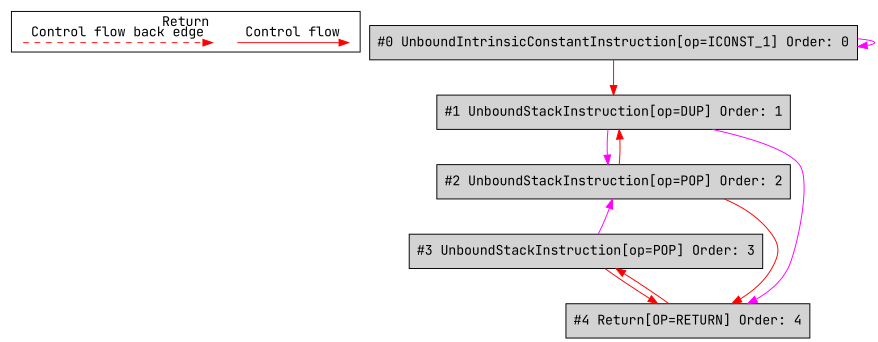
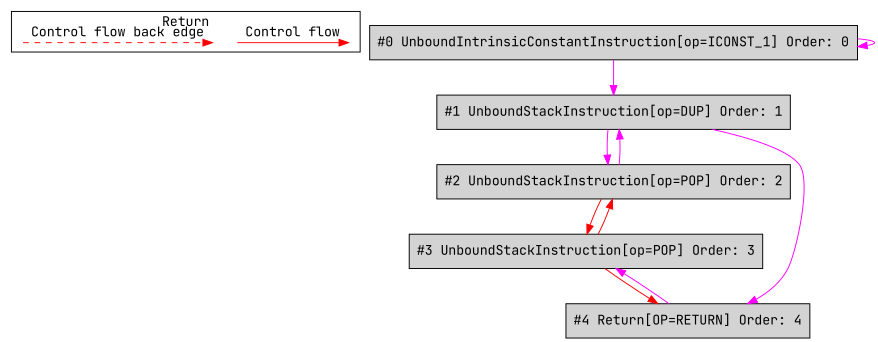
(614, 73) -> (614, 73)
(620, 152) -> (620, 152)
(604, 221) -> (604, 221)
(777, 244) -> (595, 212)
(647, 288) -> (647, 288)
